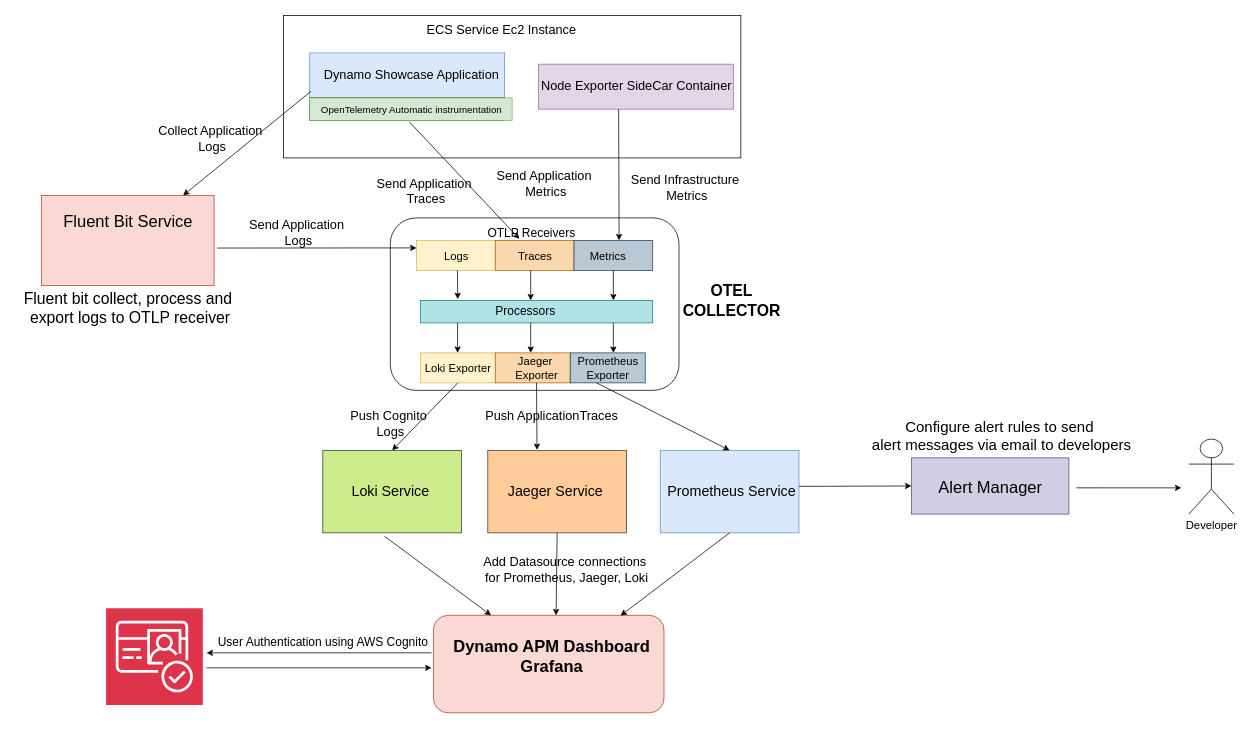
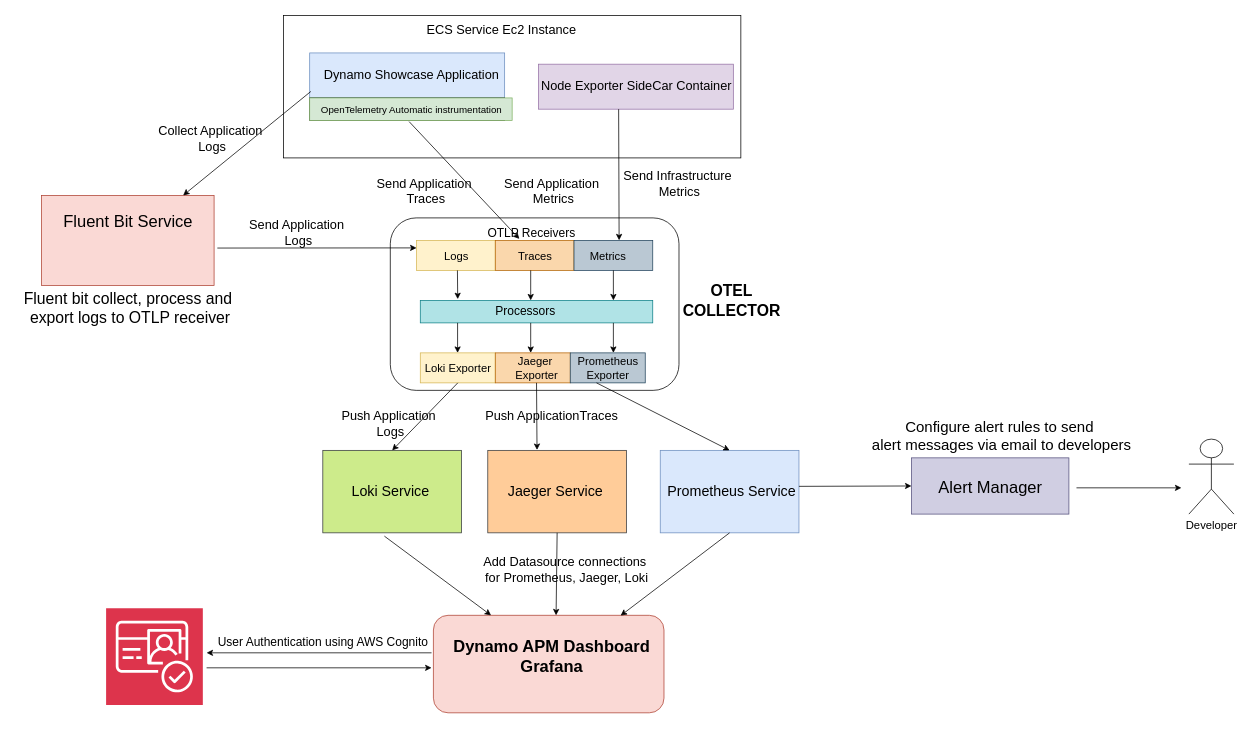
(544, 184) -> (552, 192)
(685, 188) -> (677, 184)
(391, 424) -> (391, 424)
